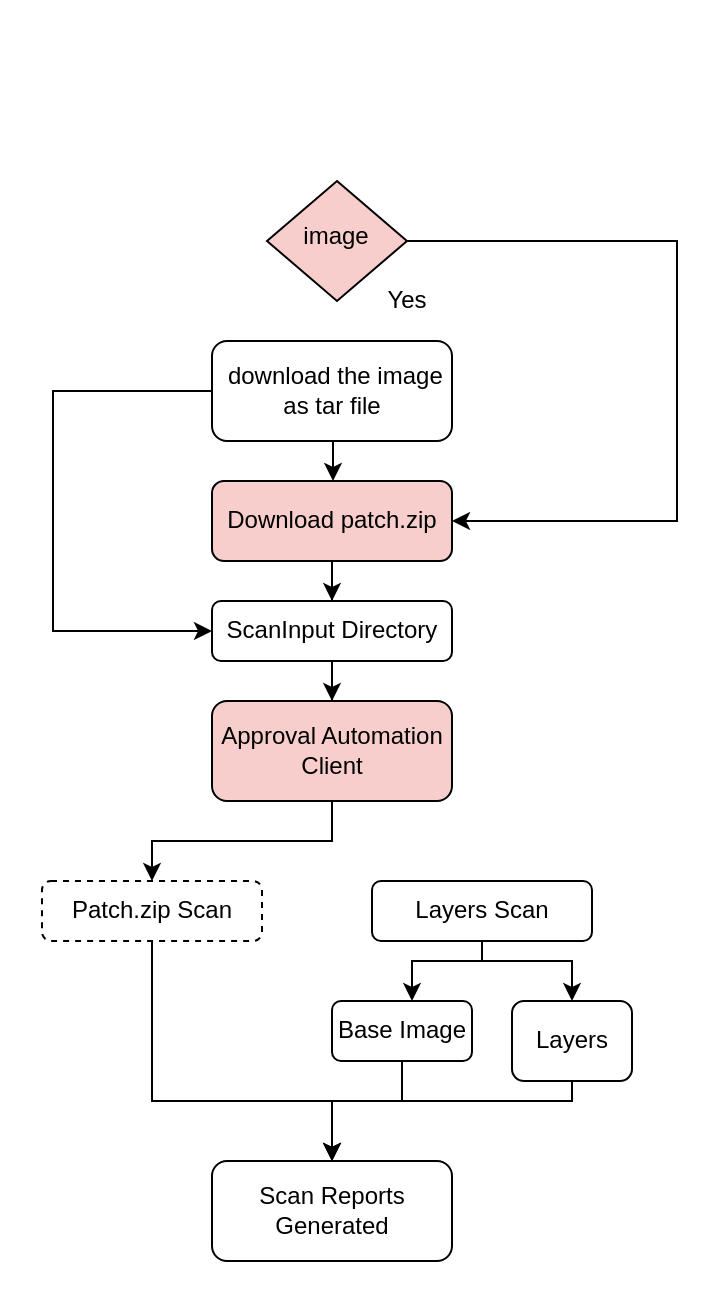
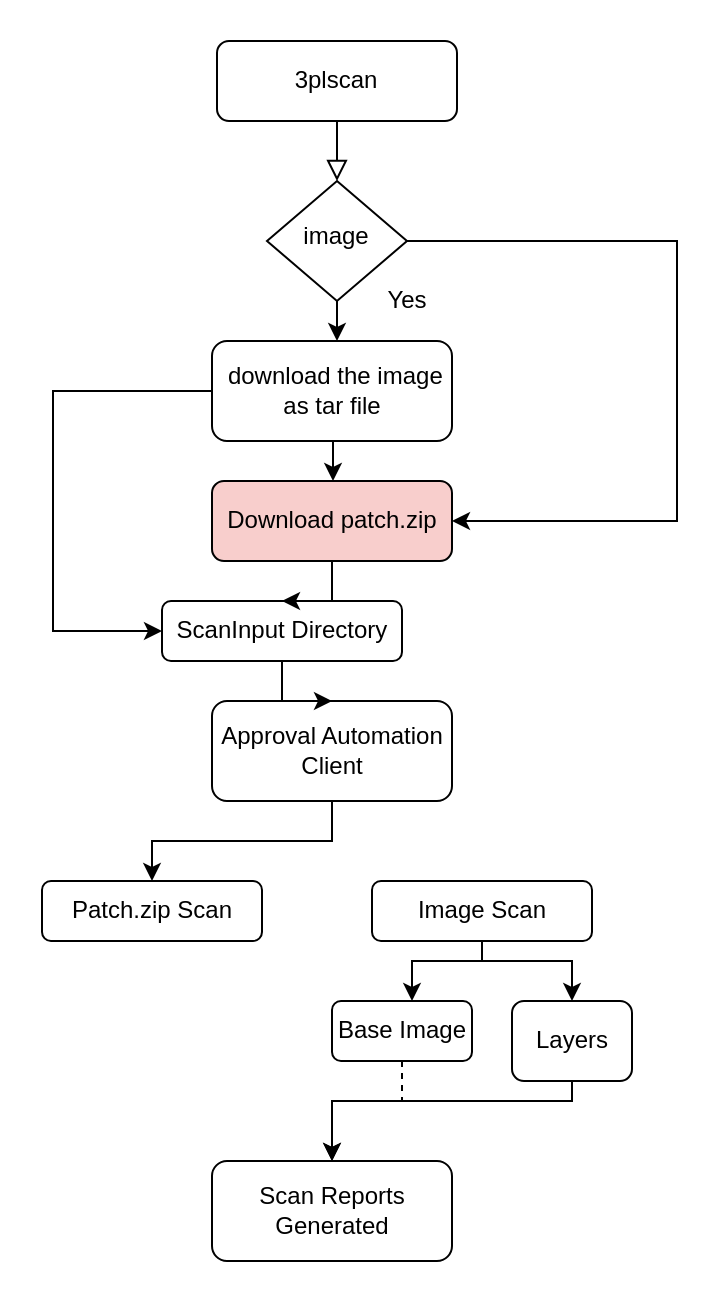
none -> (337, 81)
none -> (337, 160)
(337, 241) -> (337, 241)
none -> (337, 314)
(332, 631) -> (282, 631)
(332, 751) -> (332, 751)
(152, 911) -> (152, 911)
(483, 911) -> (483, 911)
(402, 1081) -> (402, 1081)
(160, 1101) -> none
